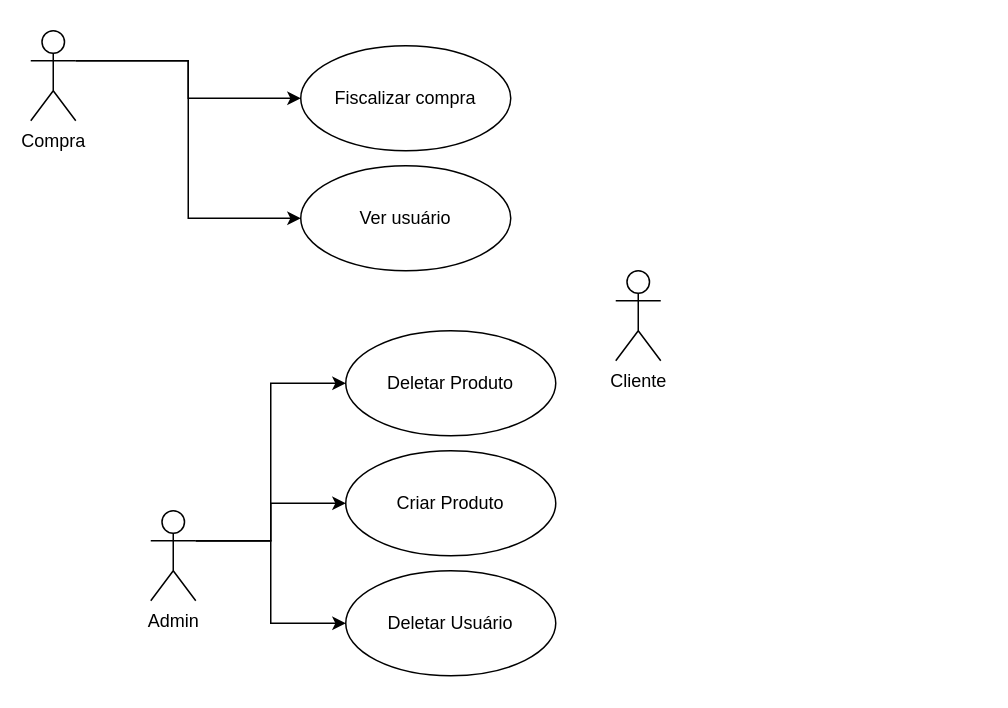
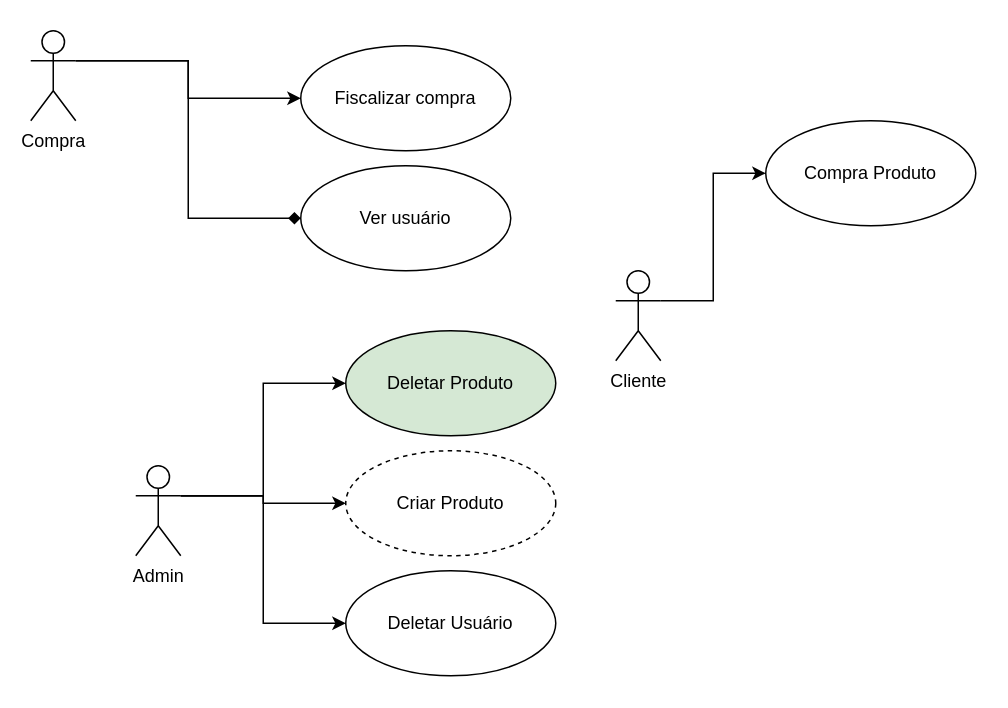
none -> (871, 173)
(289, 218) -> (288, 218)
none -> (713, 242)
(451, 383) -> (451, 383)
(451, 503) -> (451, 503)
(173, 556) -> (158, 511)
